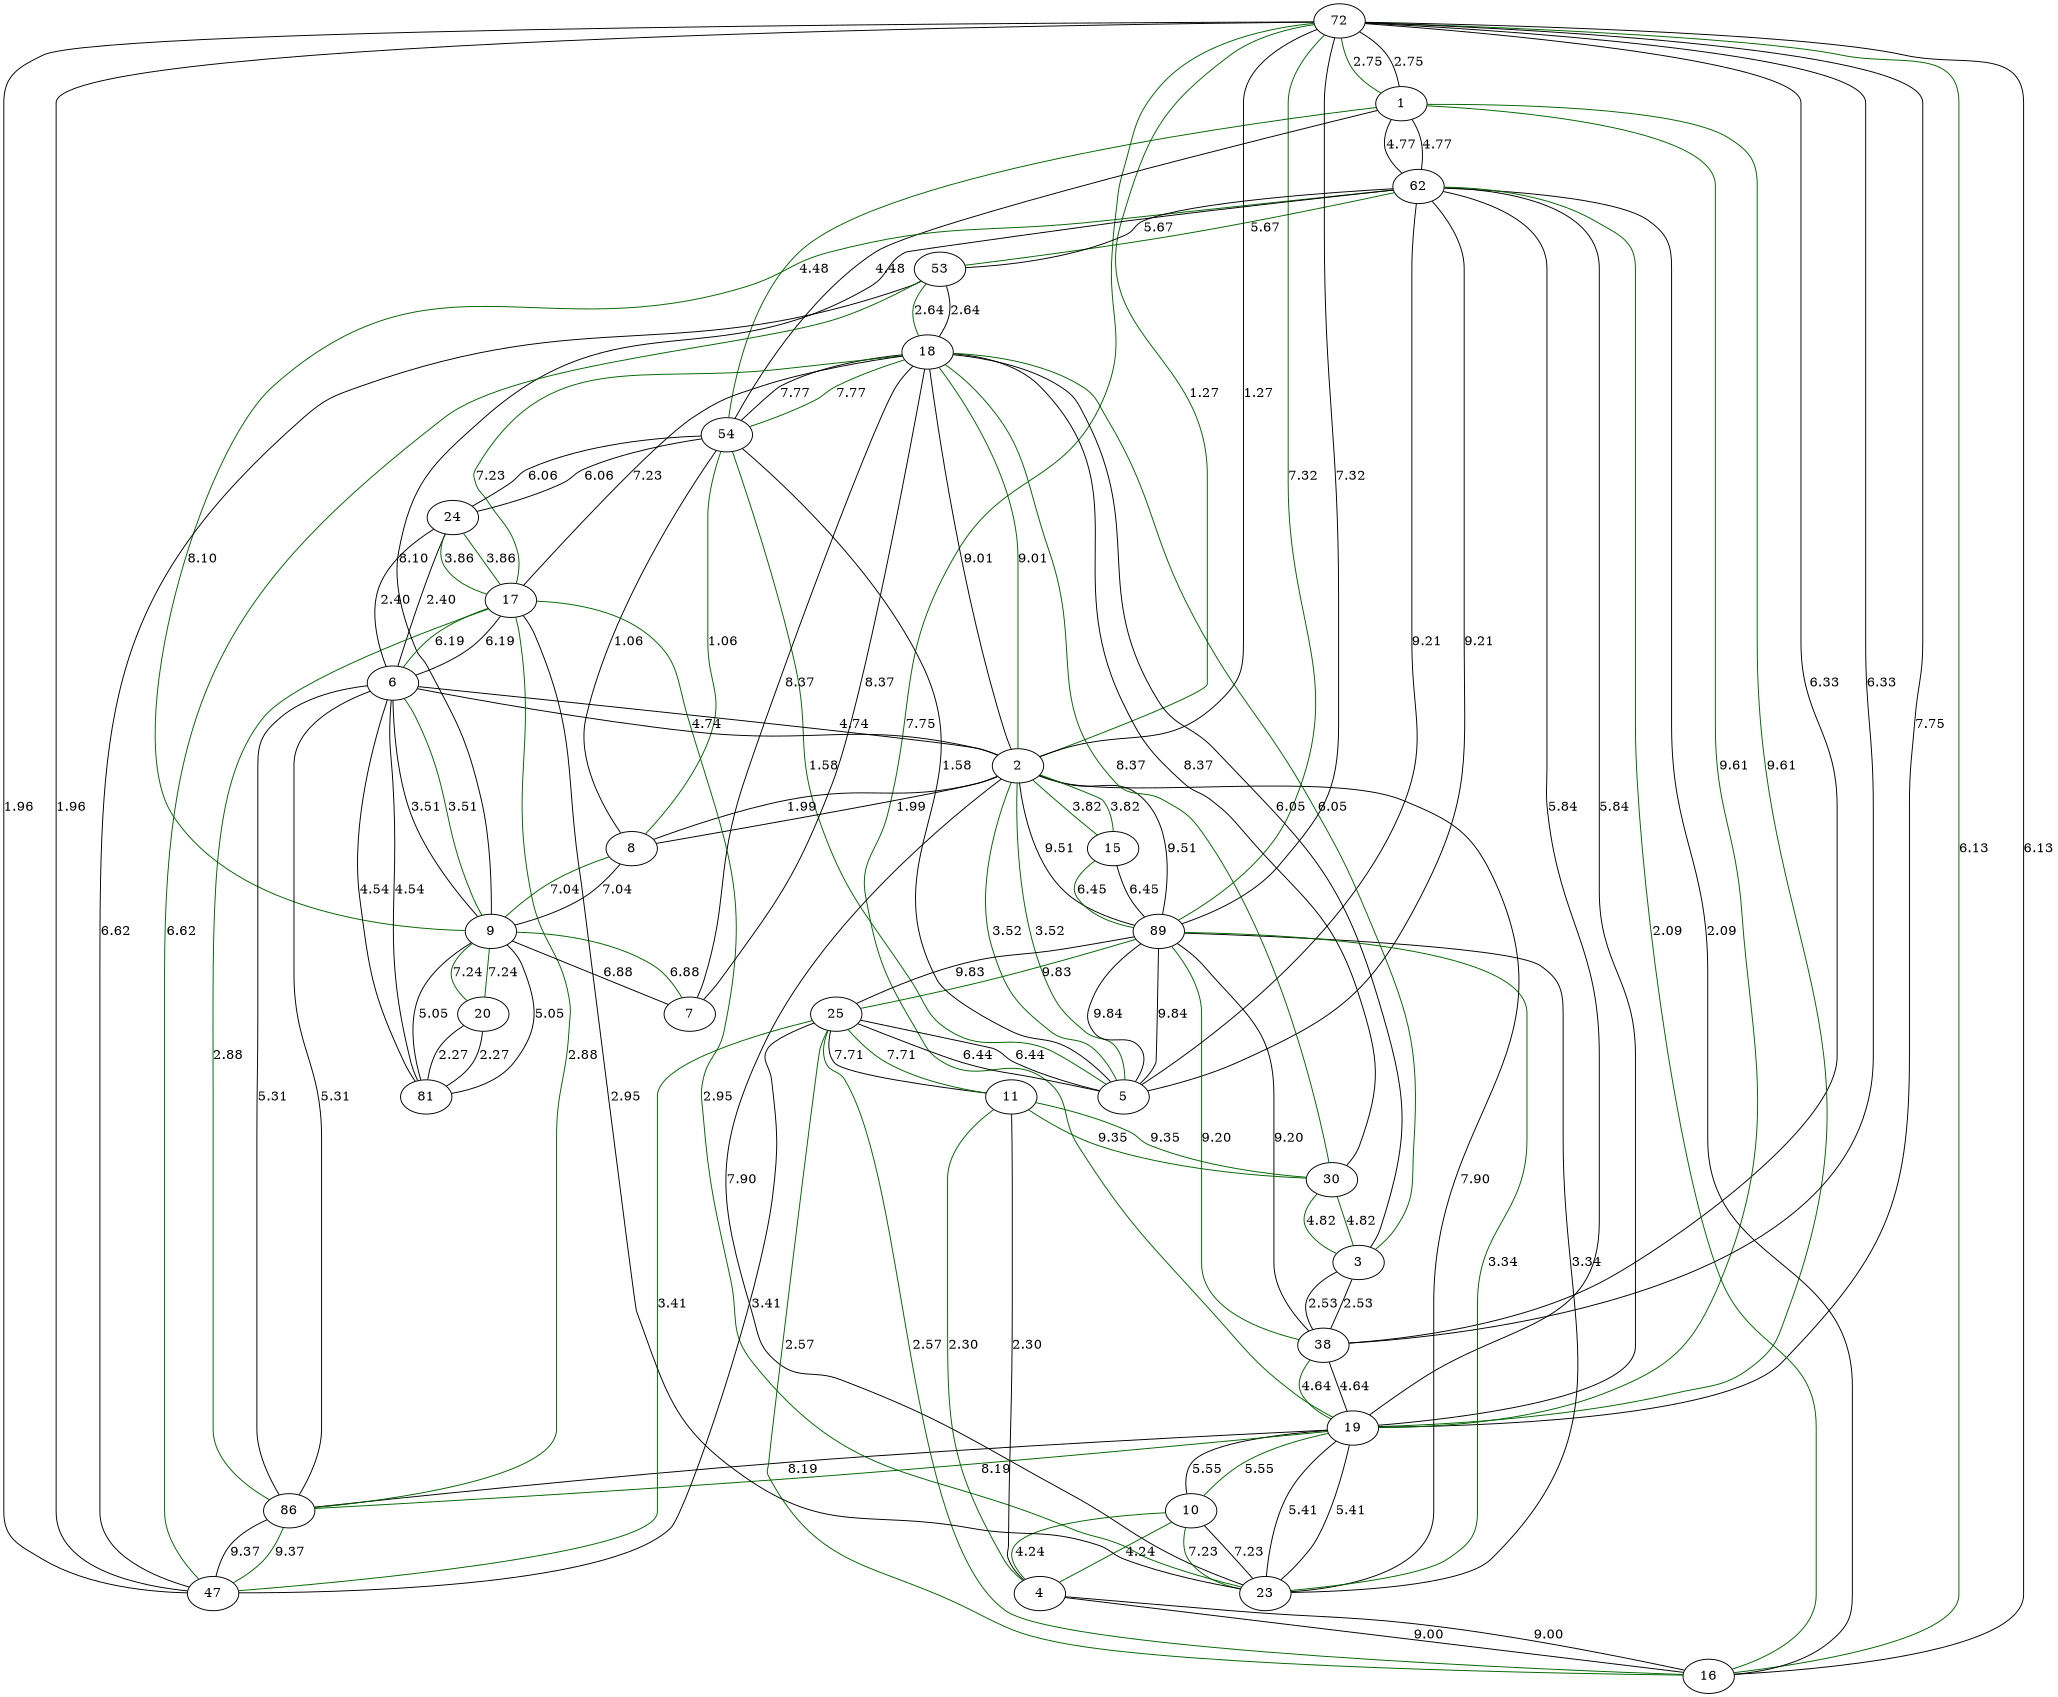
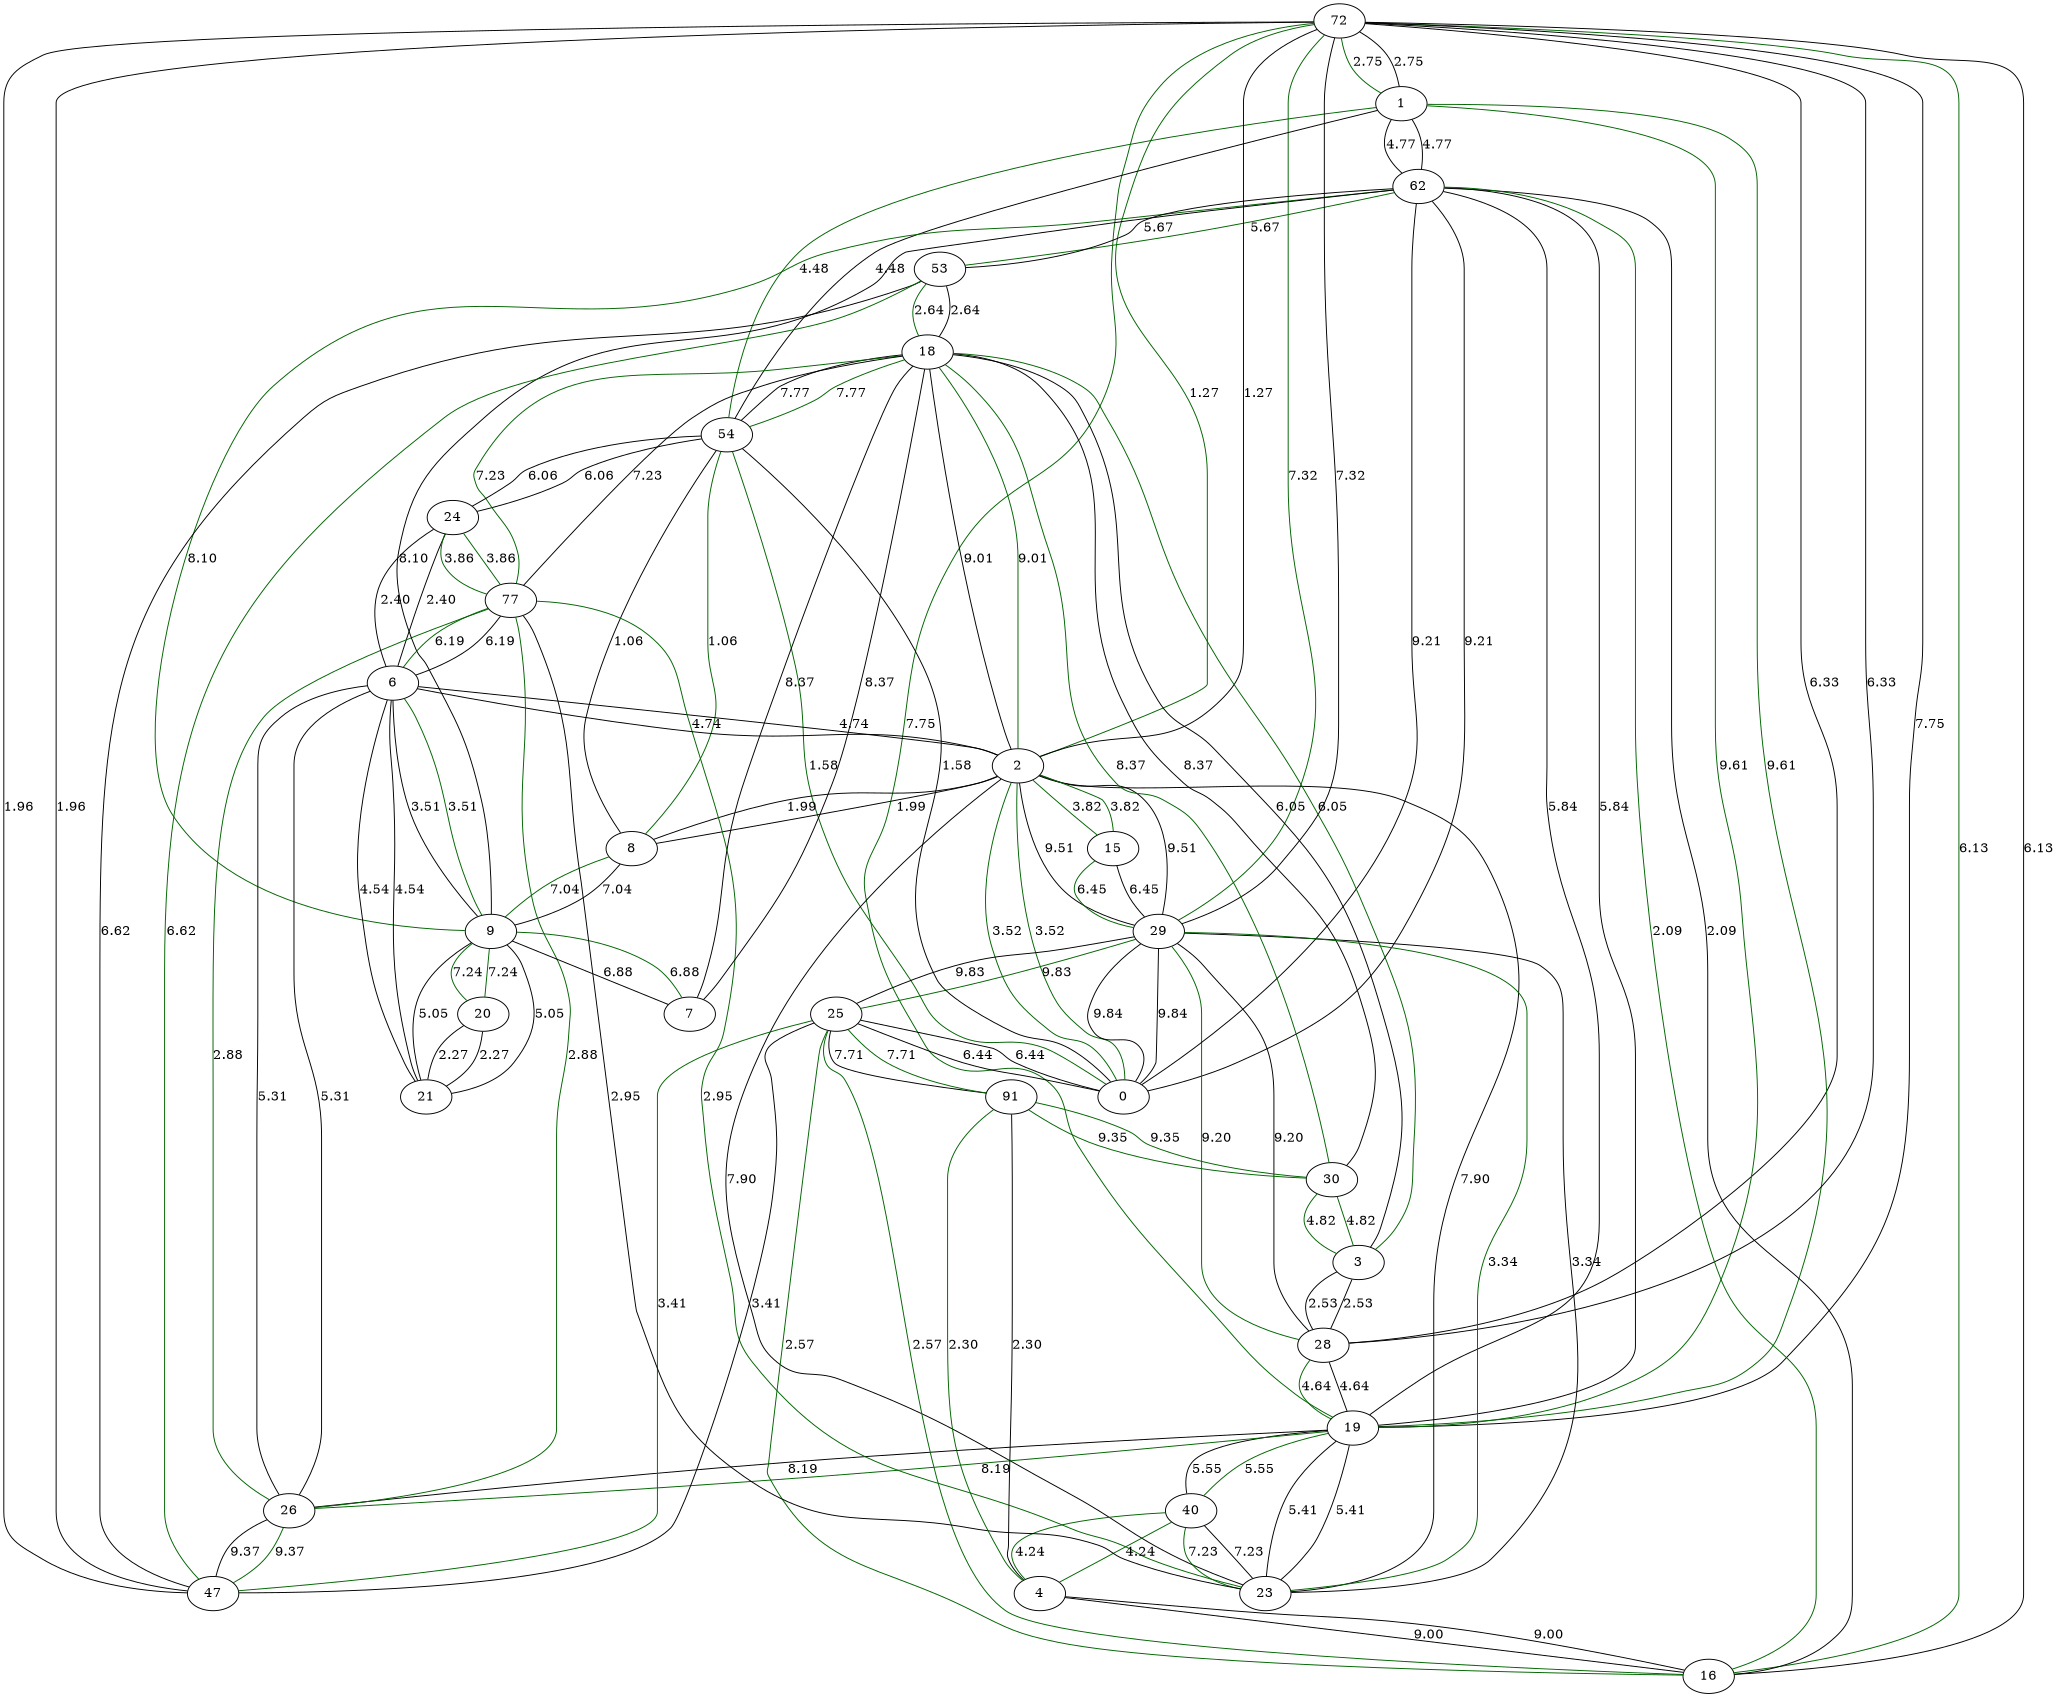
(511, 600) -> (511, 600)
(1159, 931) -> (1159, 931)
(426, 1097) -> (426, 1097)
(1011, 1097) -> (1011, 1097)
(1124, 1097) -> (1124, 1097)
(1323, 1345) -> (1323, 1345)
(289, 1511) -> (289, 1511)
(1191, 1511) -> (1191, 1511)
